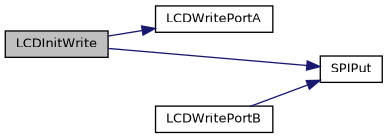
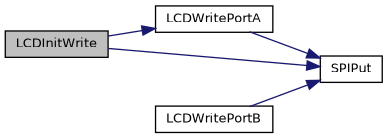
none -> (279, 43)
